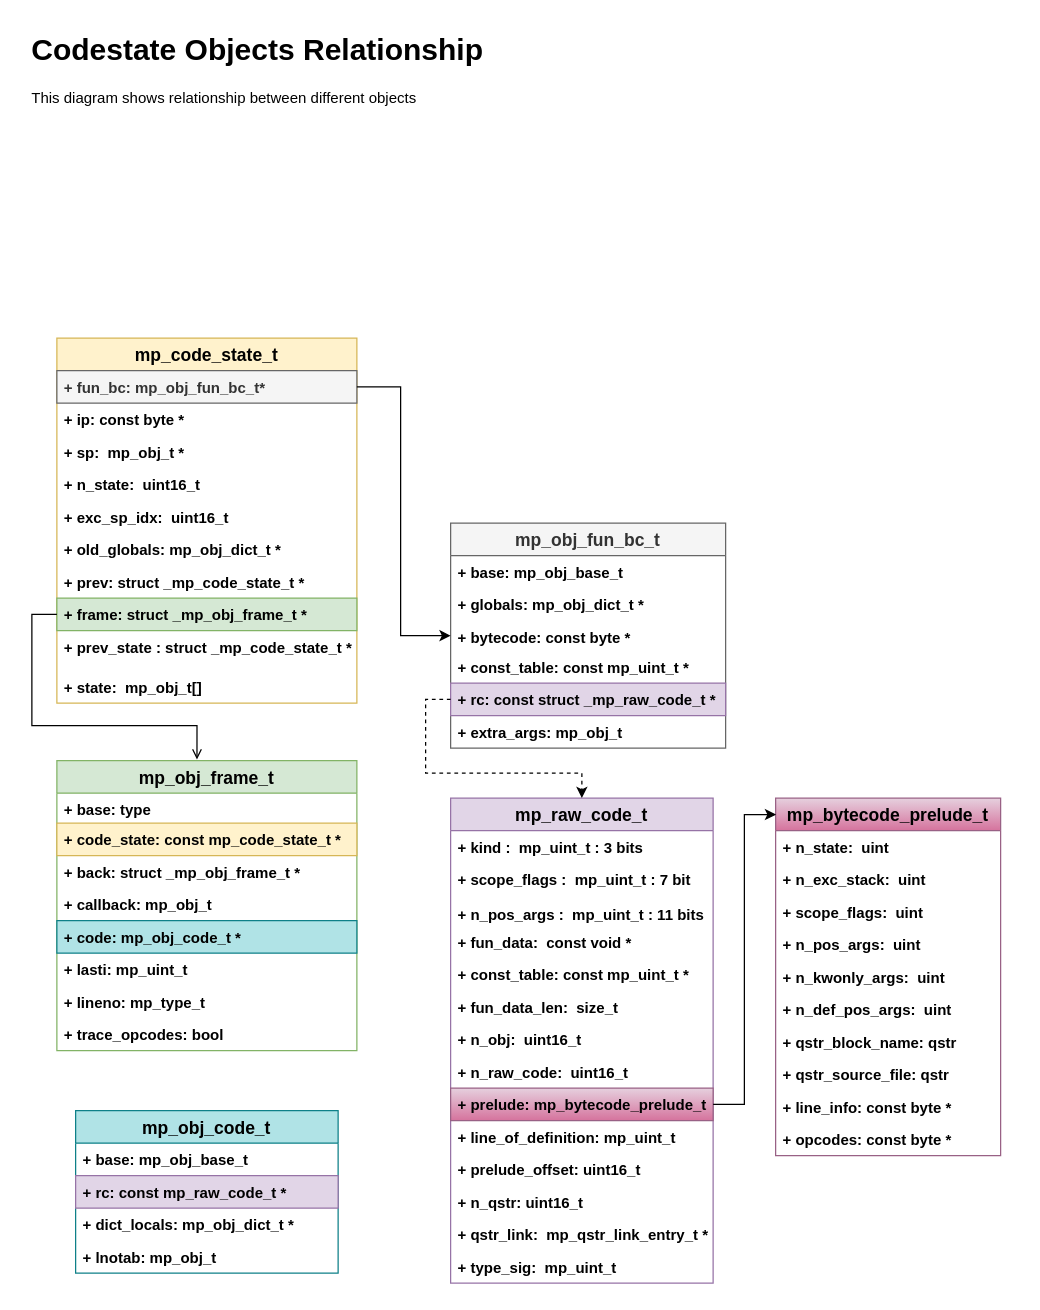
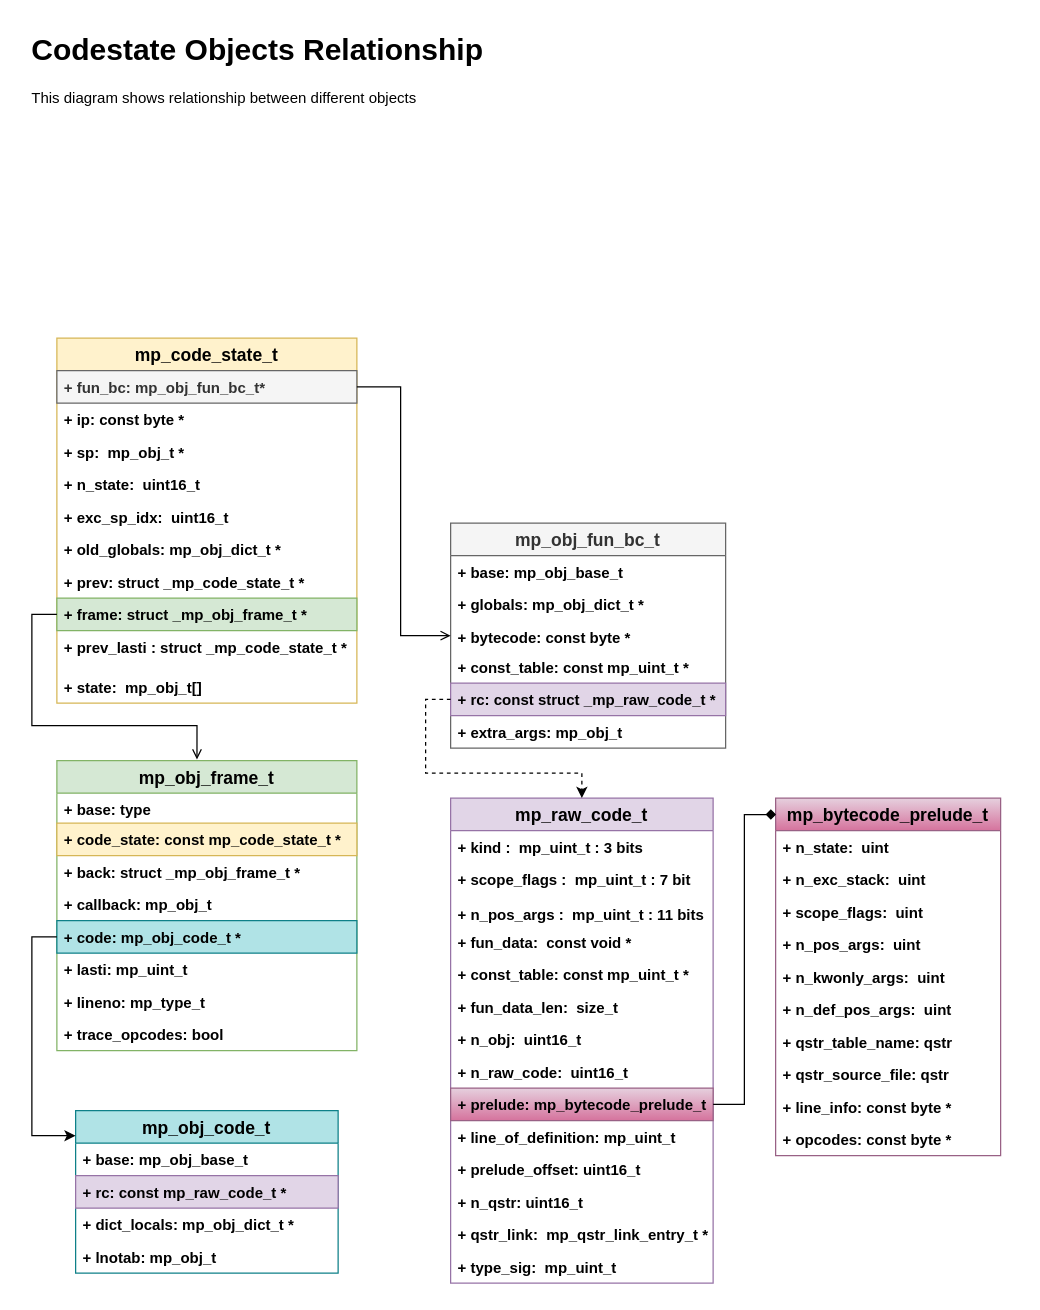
(441, 636) -> (443, 636)
(220, 648) -> (216, 648)
(766, 815) -> (765, 815)
none -> (32, 1042)
(871, 1043) -> (871, 1043)
